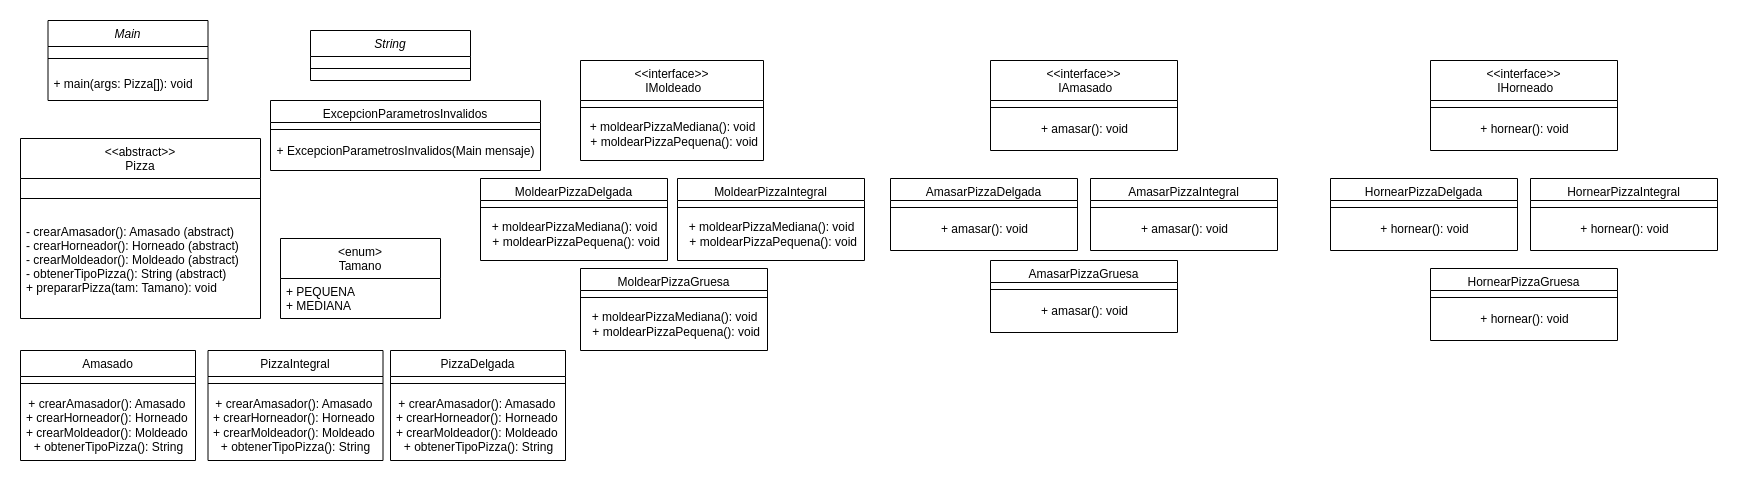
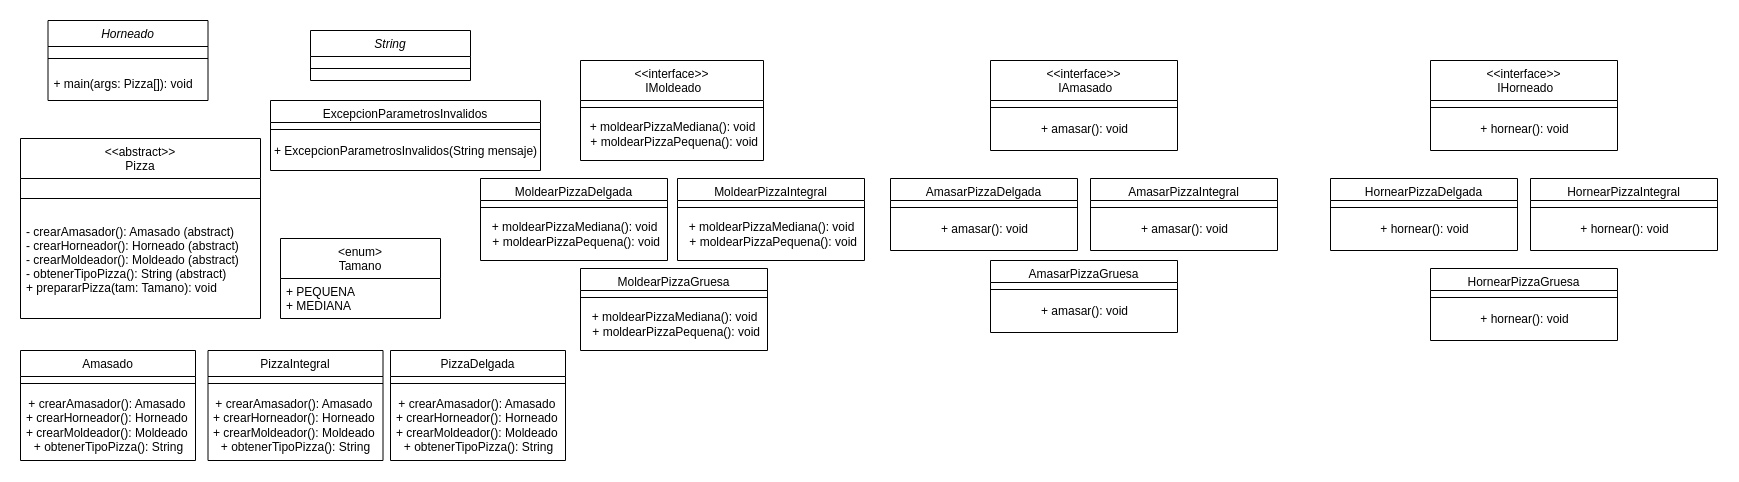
(128, 34) -> (128, 34)
(406, 152) -> (406, 152)
